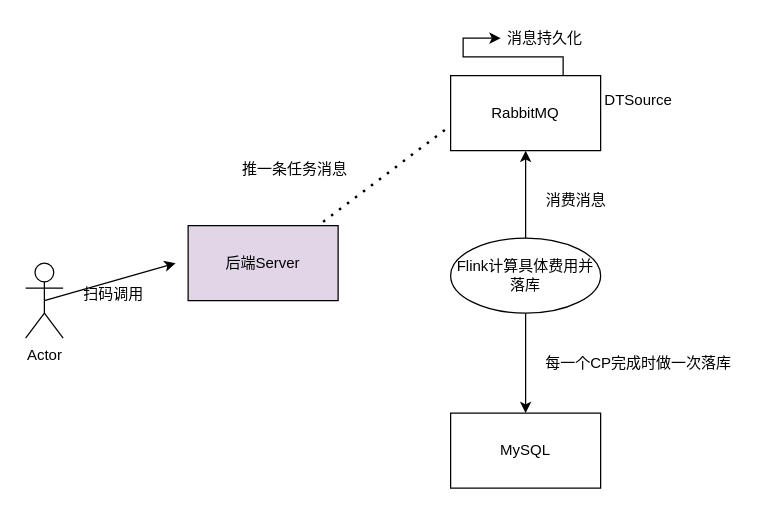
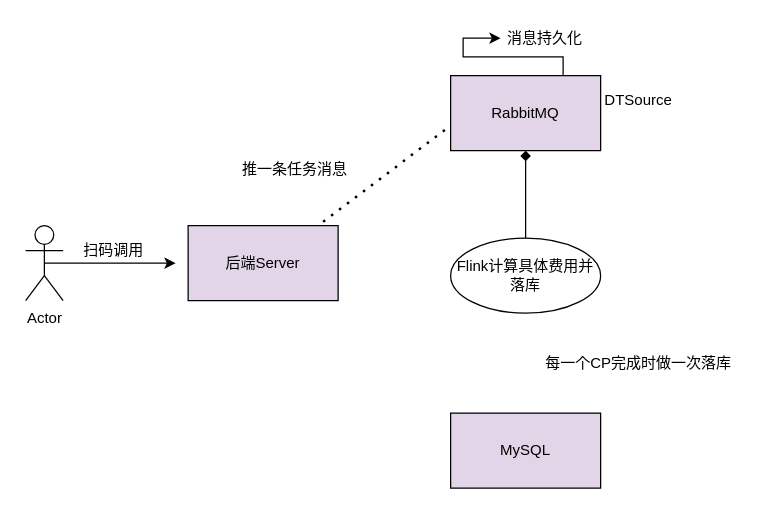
(526, 113) -> (526, 113)
(526, 161) -> (526, 161)
(576, 201) -> none
(113, 294) -> (113, 251)
(44, 301) -> (44, 263)
(526, 359) -> none
(526, 451) -> (526, 451)
